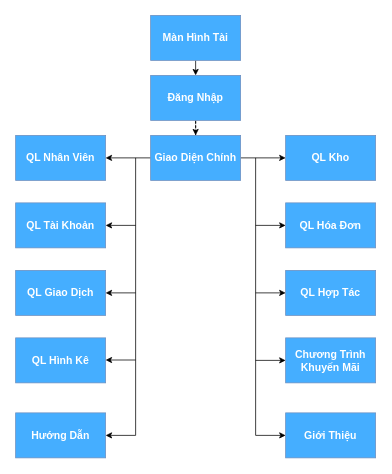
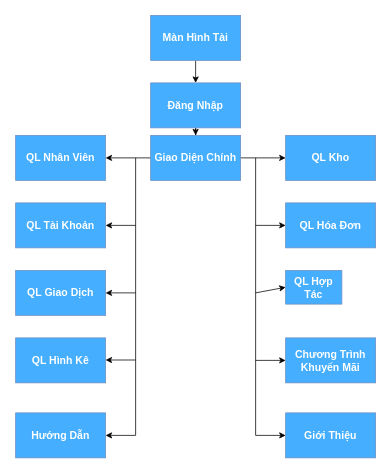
(195, 98) -> (195, 105)
(330, 293) -> (314, 287)
